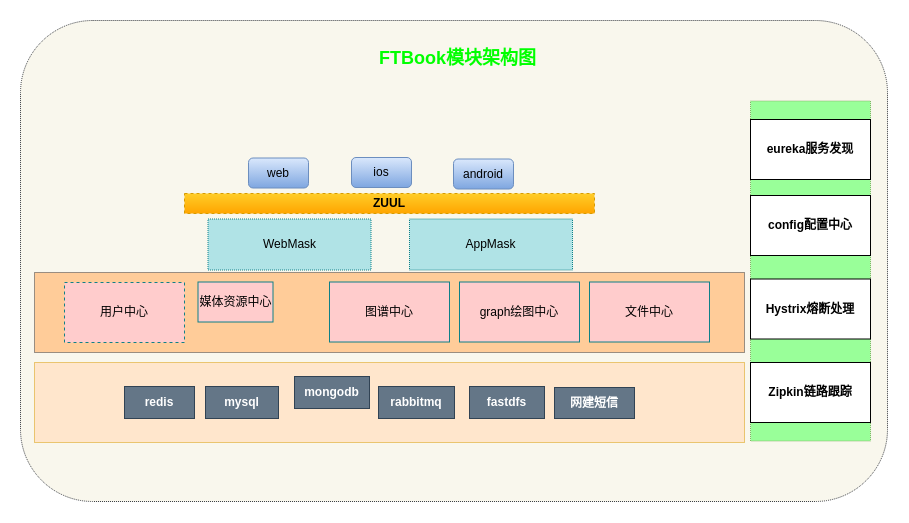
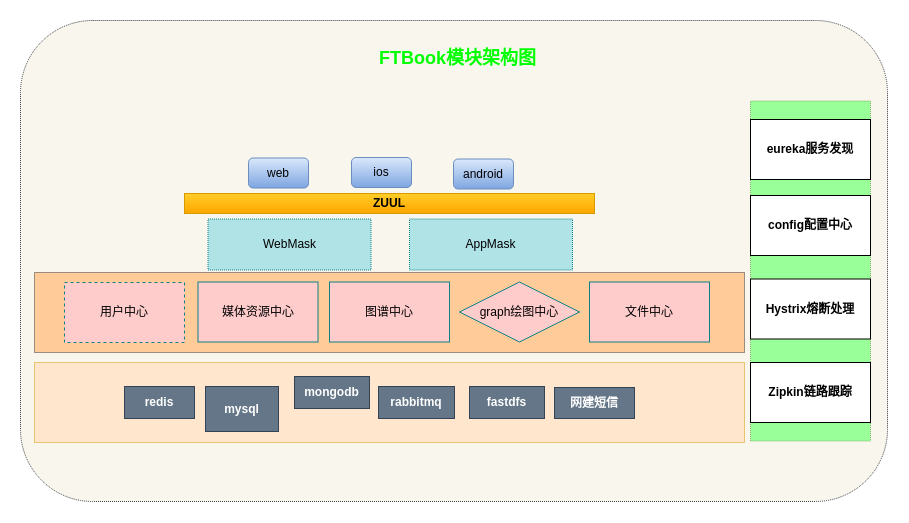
(390, 204) -> (390, 204)
(236, 302) -> (258, 312)
(520, 312) -> (520, 312)
(242, 403) -> (242, 409)
